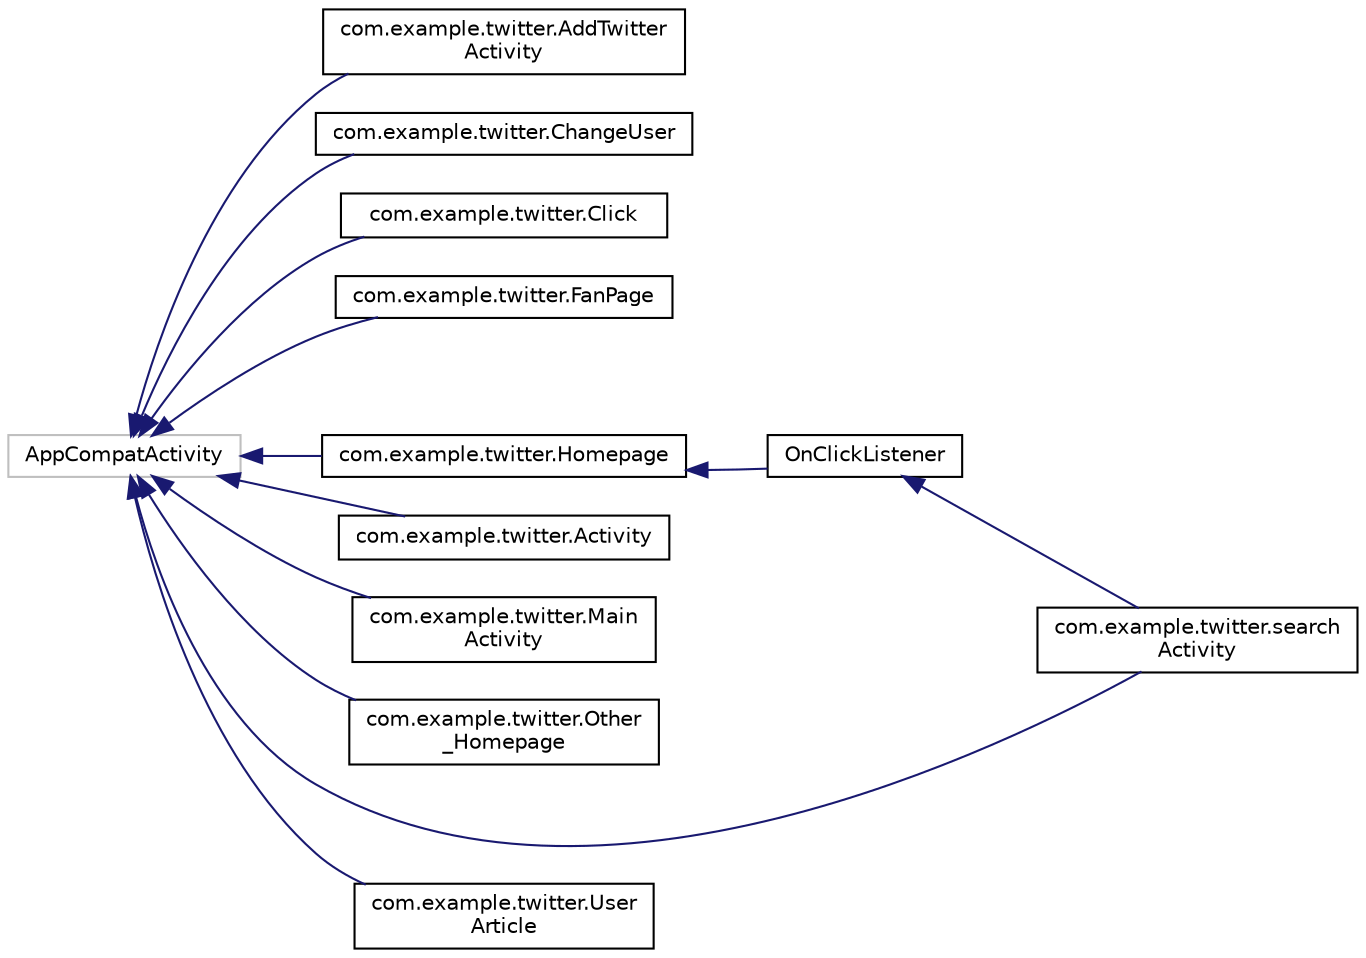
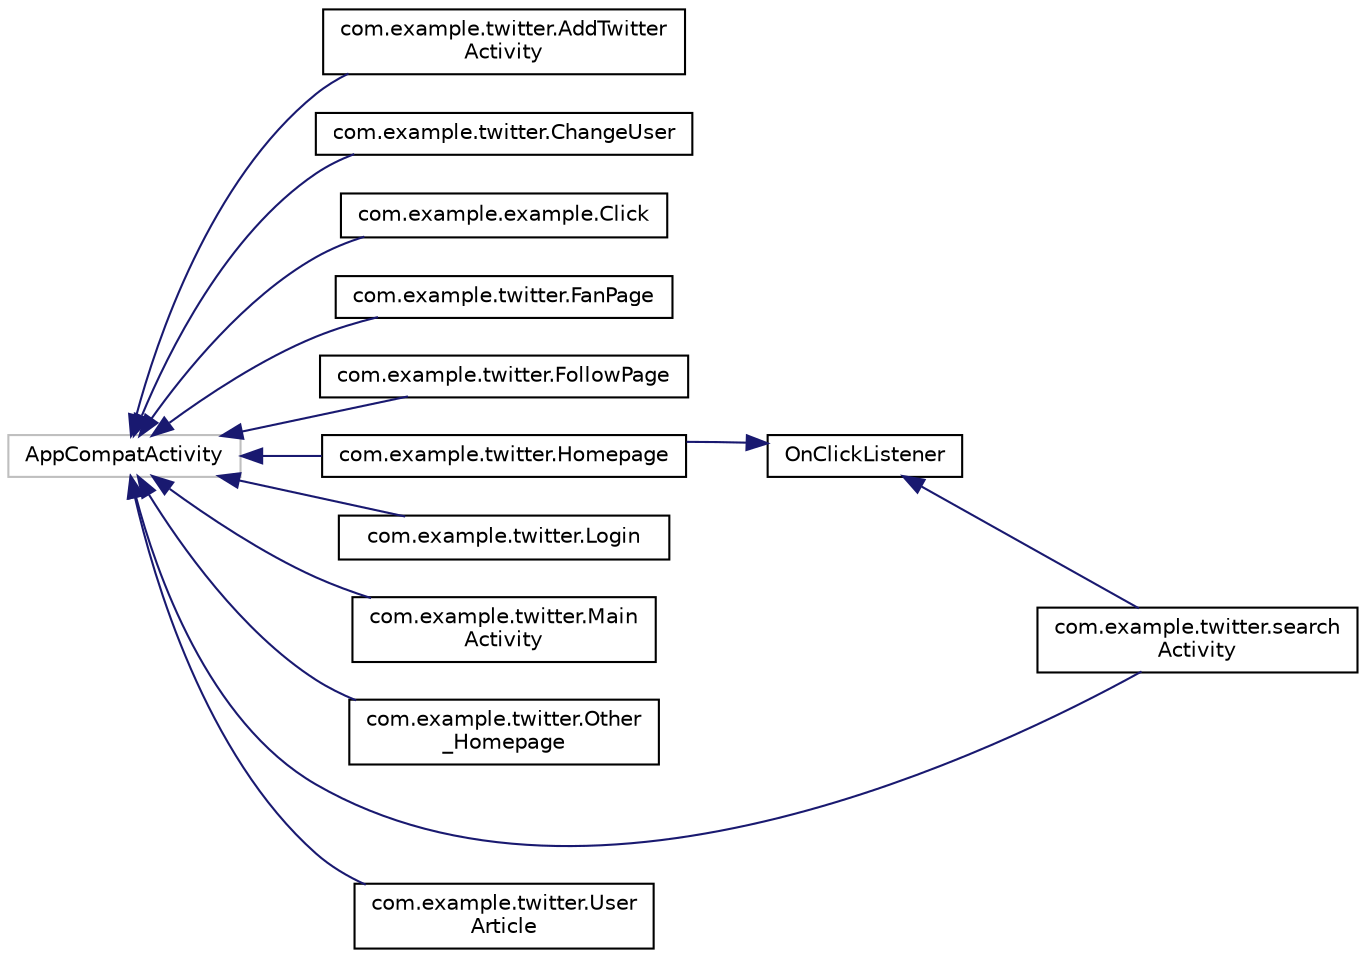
(504, 215) -> (504, 215)
none -> (504, 376)
(738, 470) -> (717, 442)
(504, 538) -> (504, 538)
